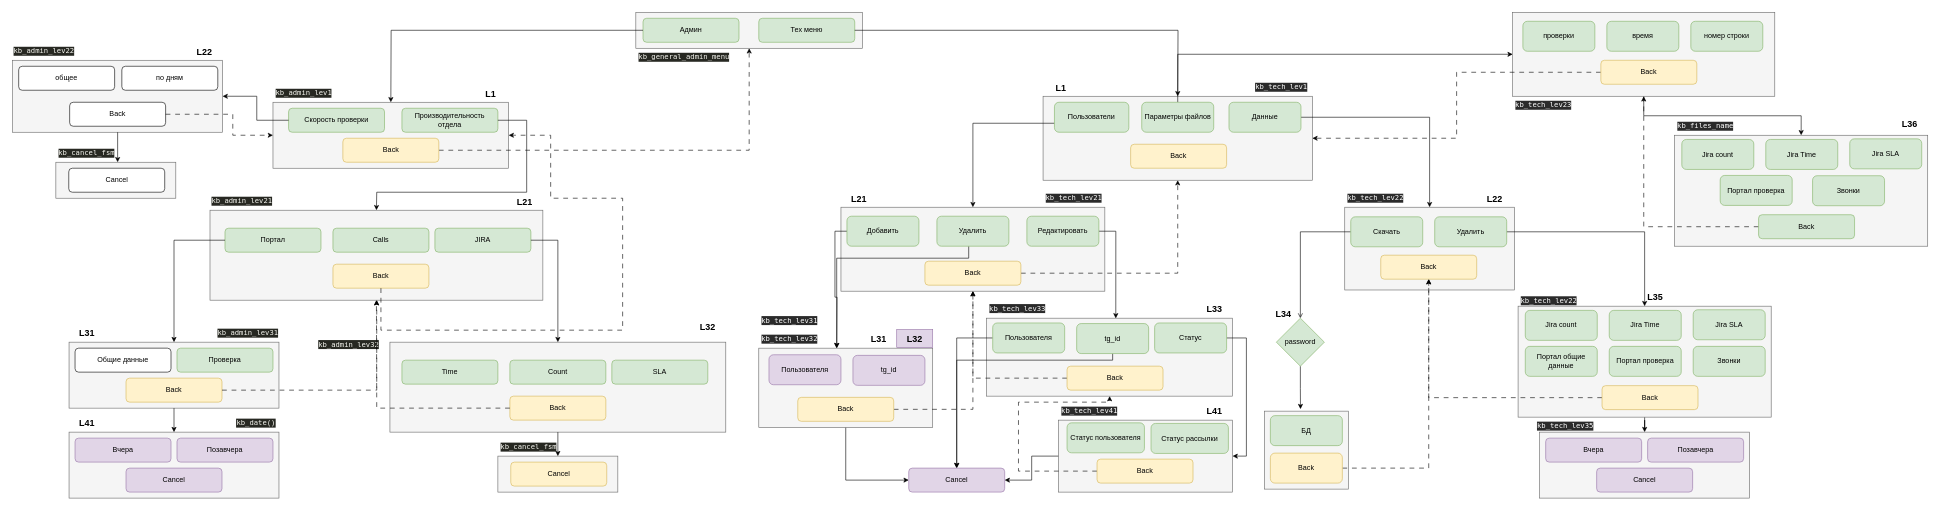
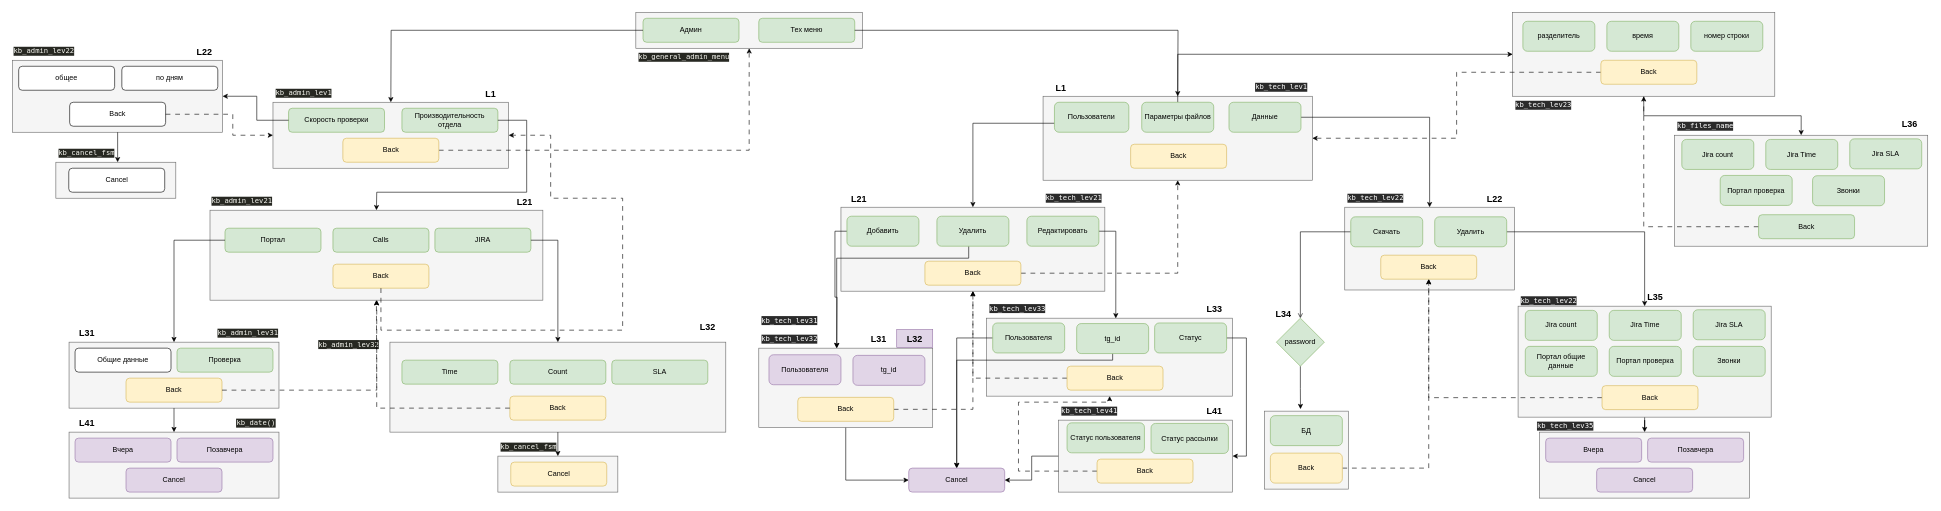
(1559, 36) -> (1559, 36)
